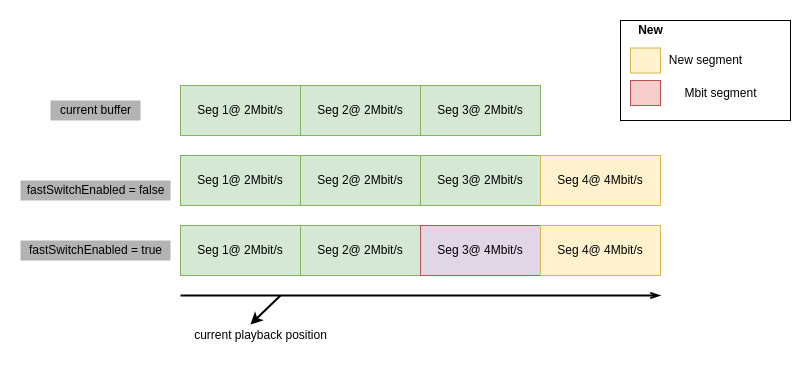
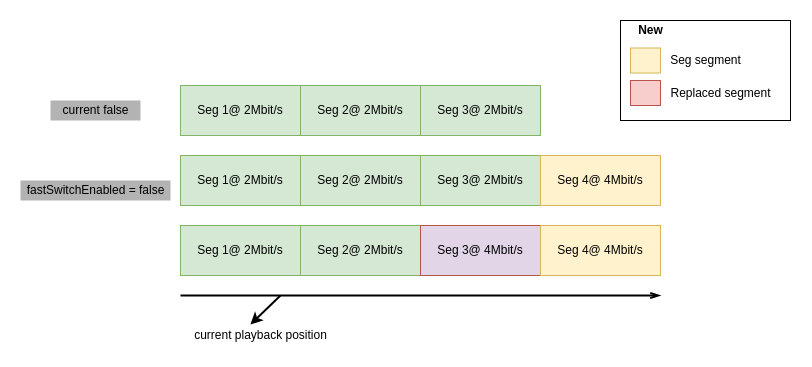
(706, 61) -> (706, 61)
(721, 94) -> (721, 94)
(96, 111) -> (96, 111)
(96, 251) -> none
